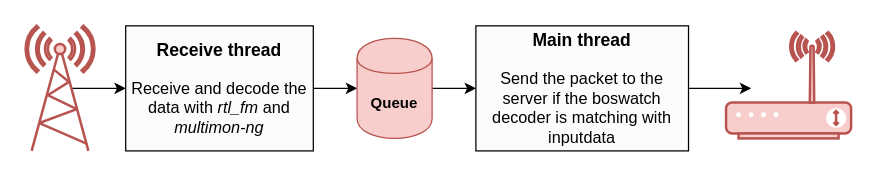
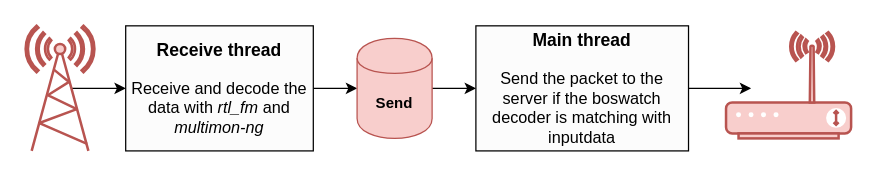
(394, 103) -> (394, 103)
